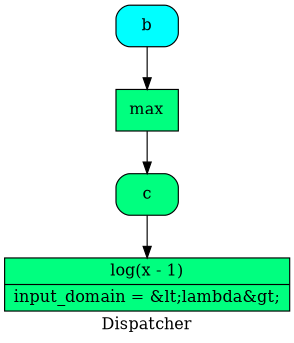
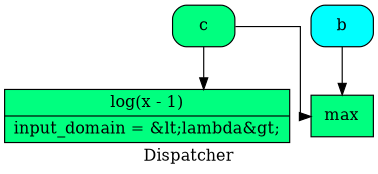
(147, 147) -> (300, 40)
